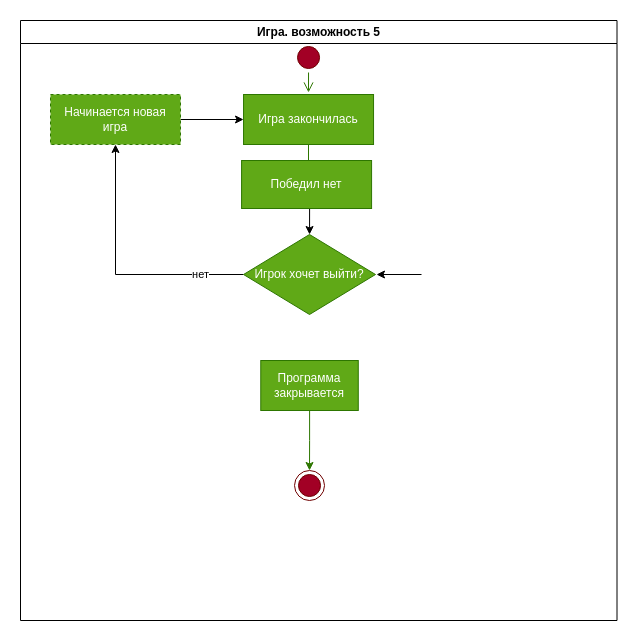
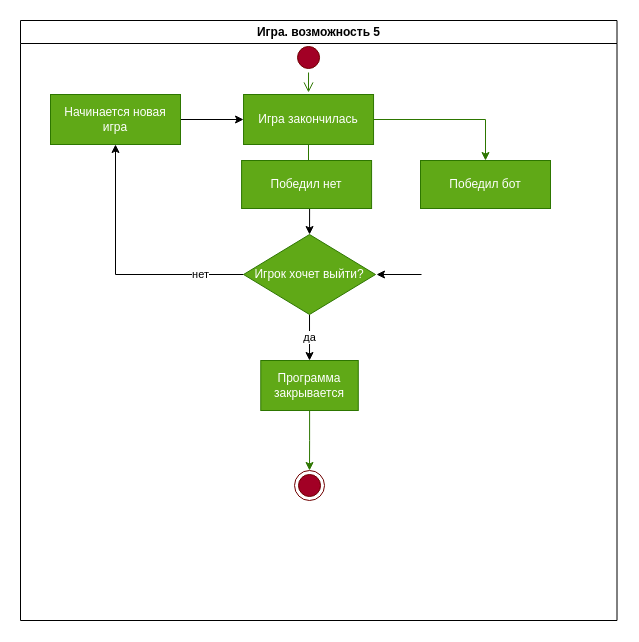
(116, 120) -> (116, 120)
none -> (446, 120)
none -> (486, 185)
none -> (310, 334)
